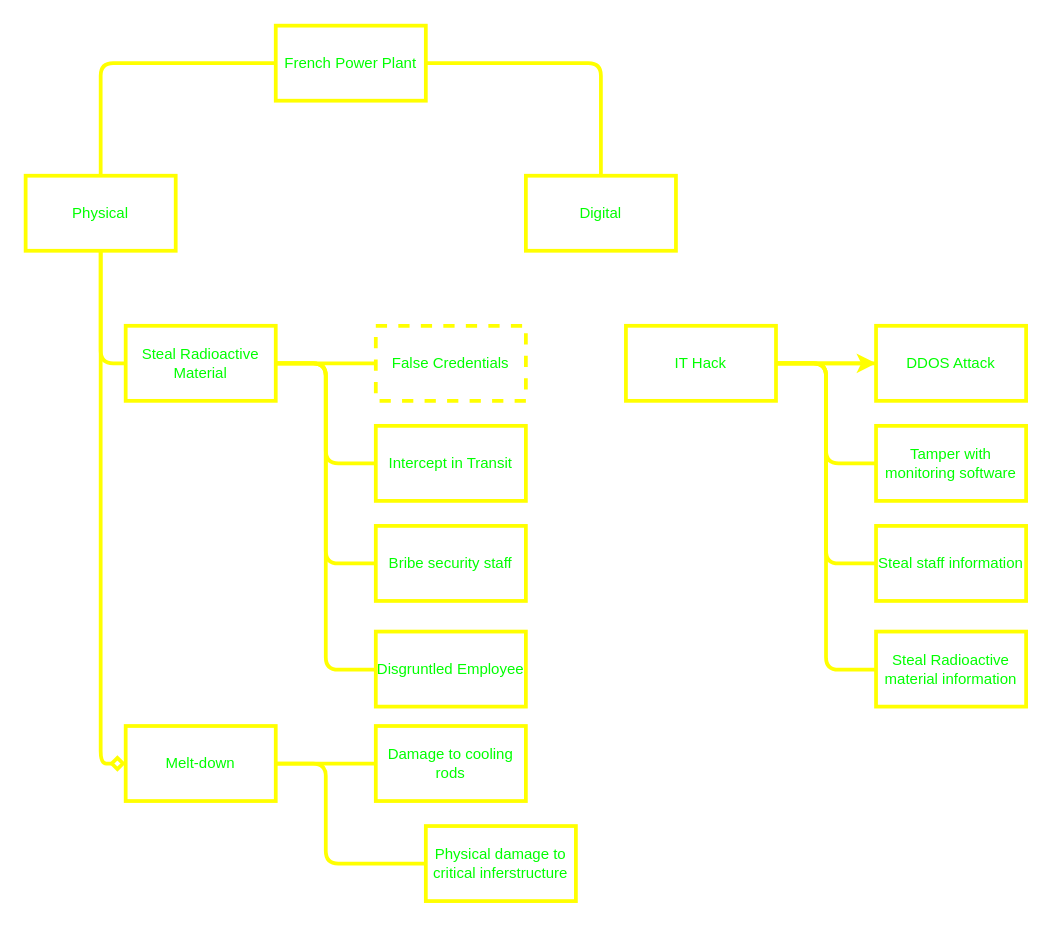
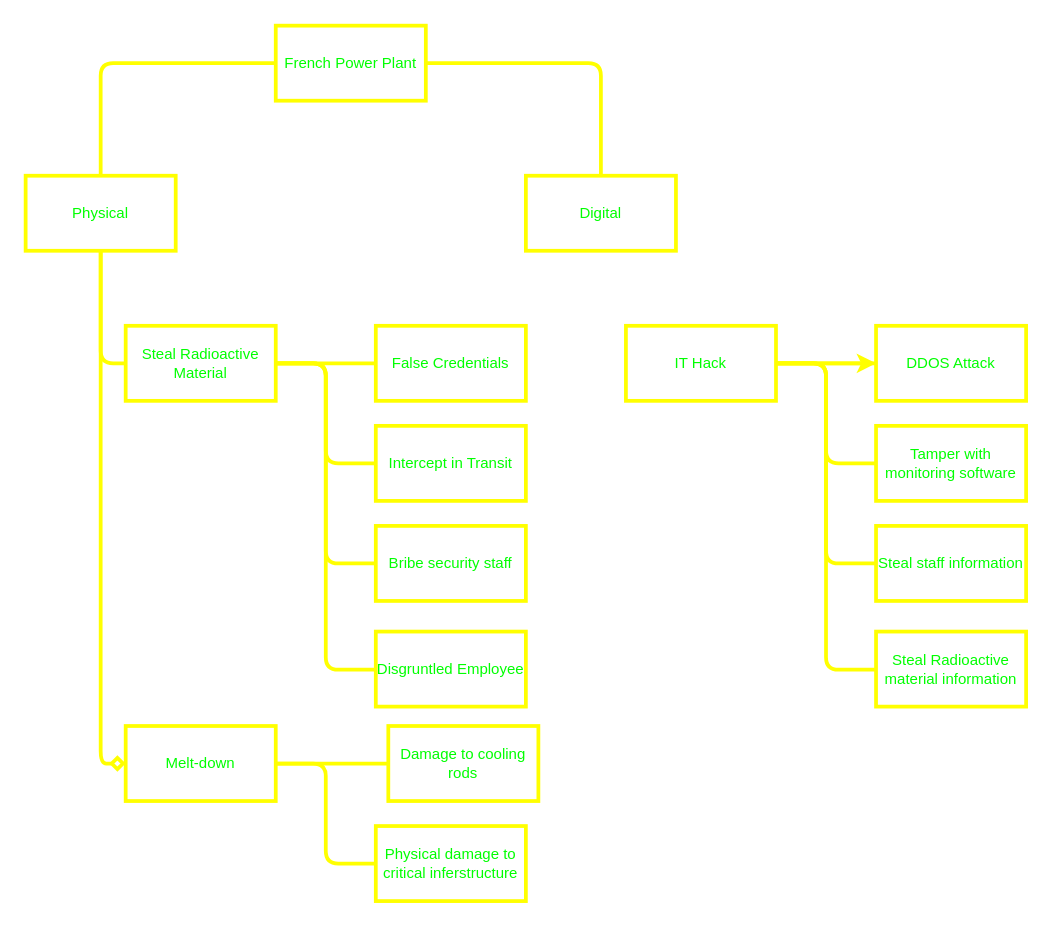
(451, 363) -> (451, 363)
(451, 763) -> (463, 763)
(501, 863) -> (451, 863)
